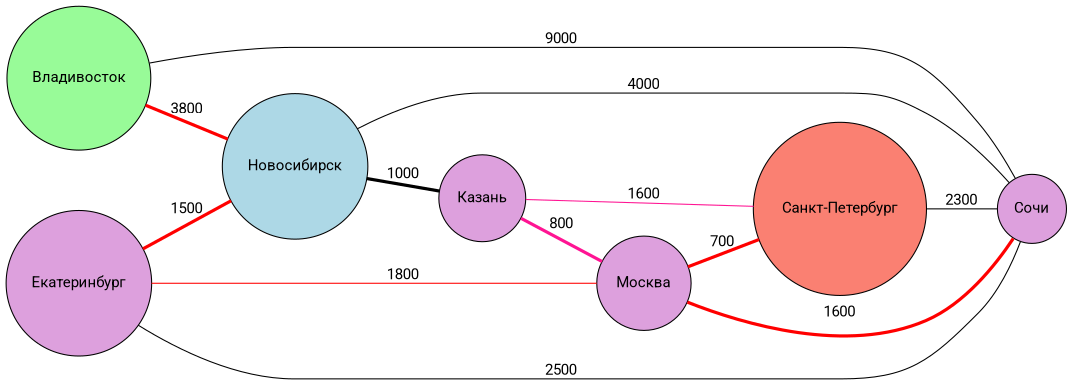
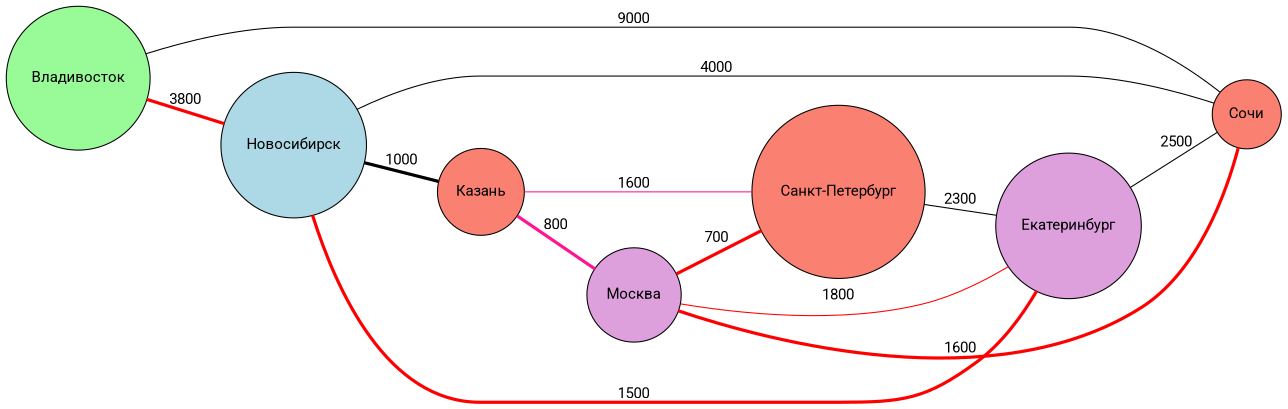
(482, 198) -> (481, 192)
(962, 209) -> (960, 210)
(1032, 209) -> (1247, 114)
